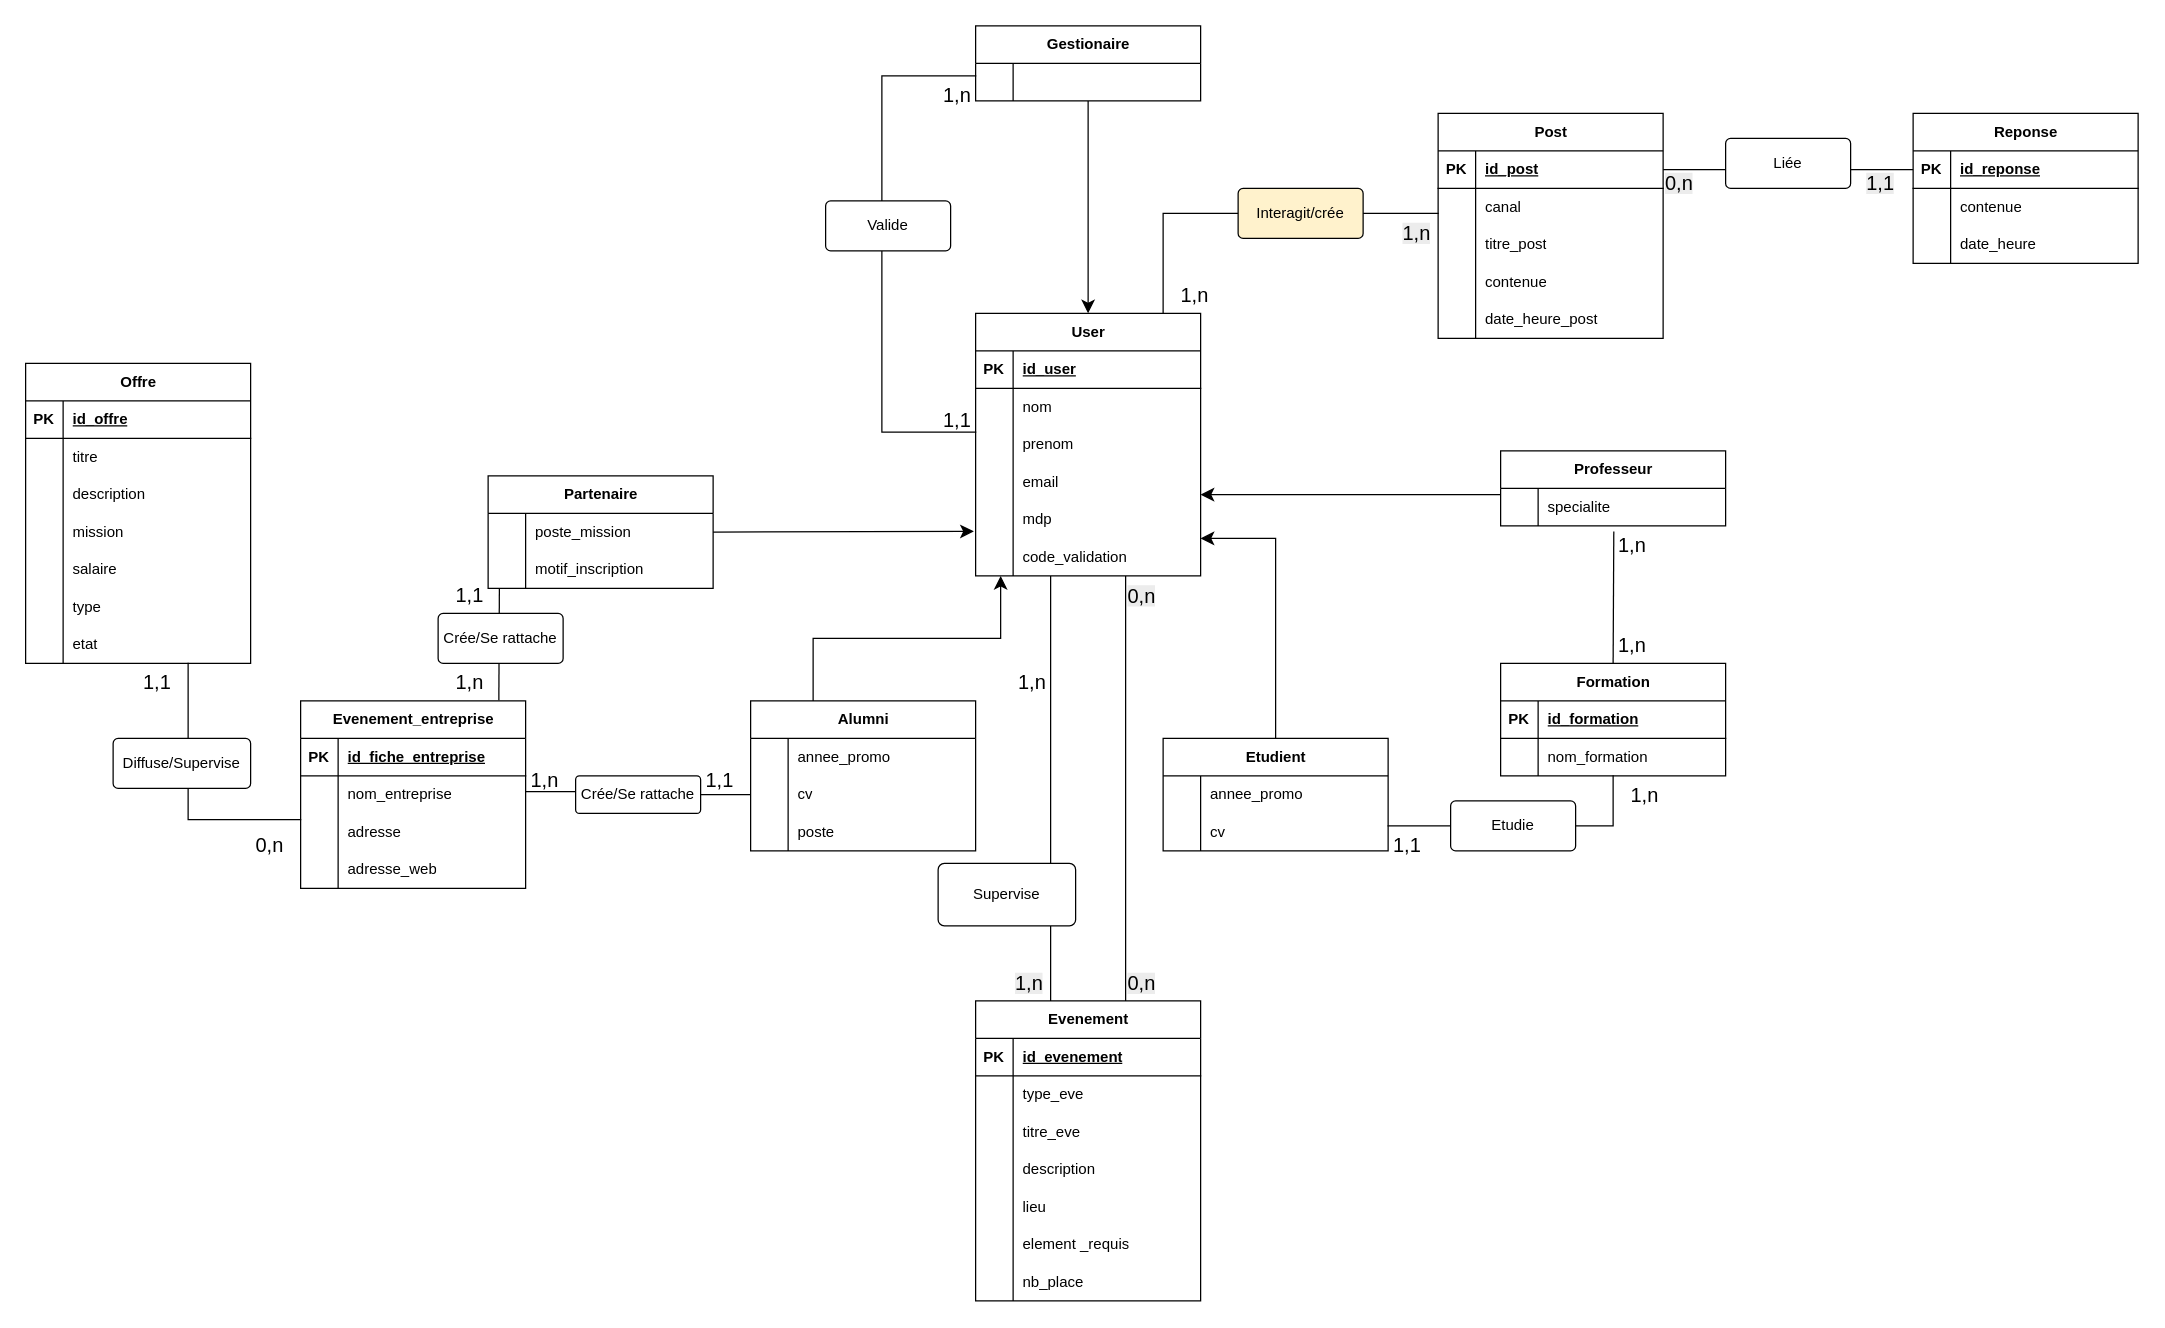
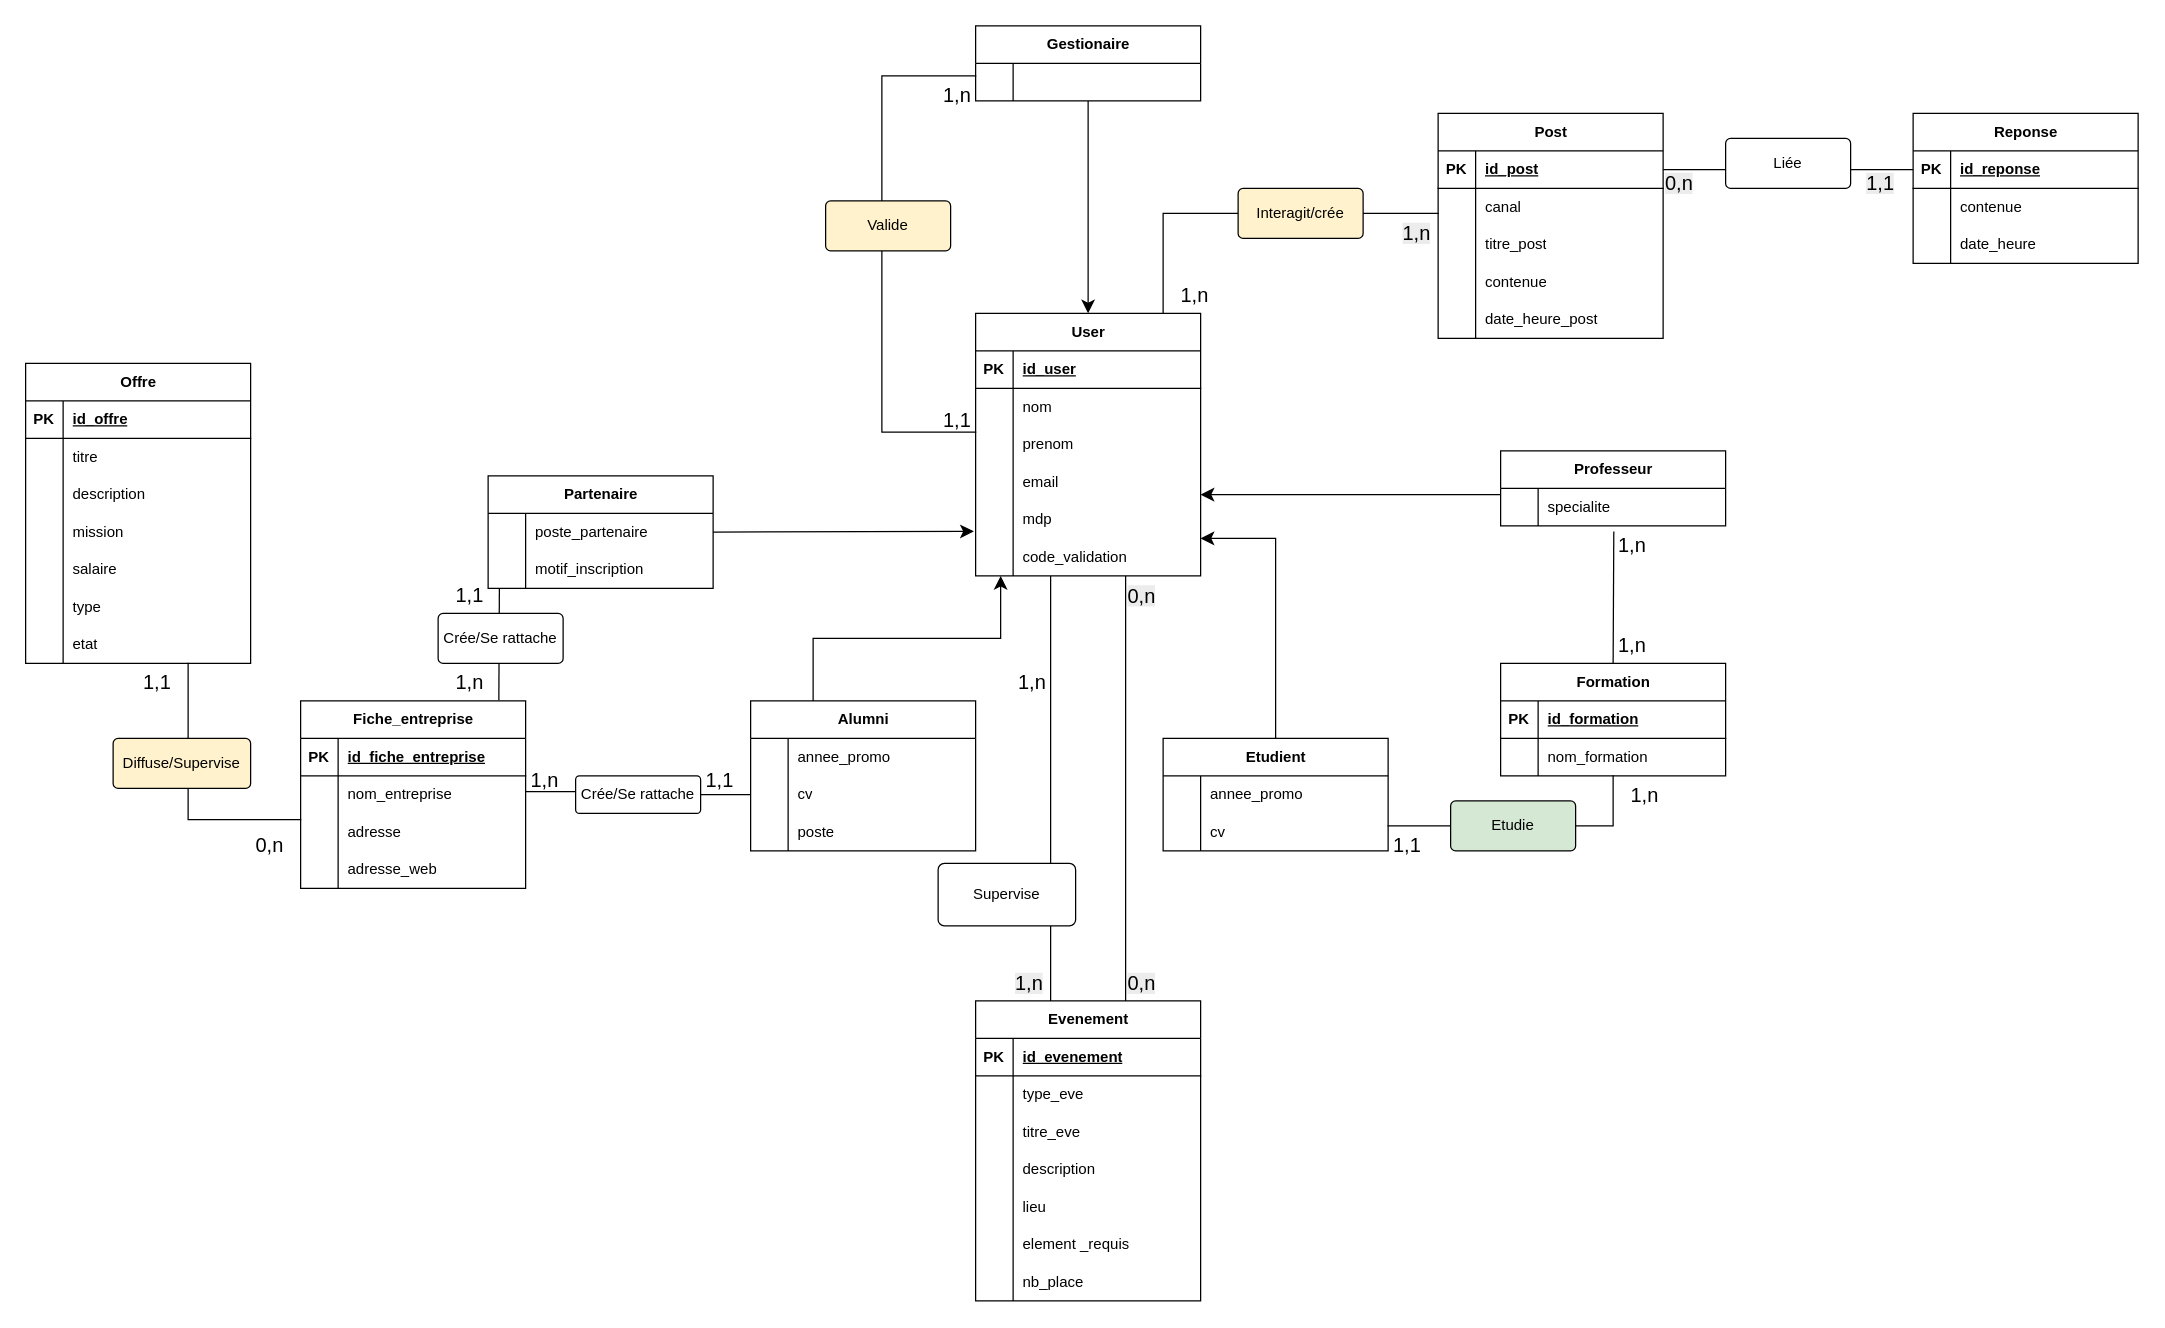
(888, 226) -> (888, 226)
(586, 532) -> (601, 532)
(414, 719) -> (414, 719)
(182, 763) -> (182, 763)
(1513, 826) -> (1513, 826)
